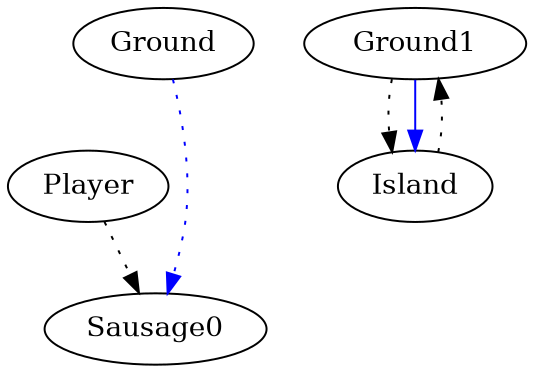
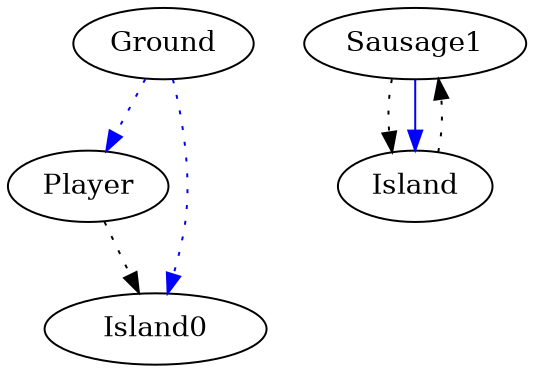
(415, 44) -> (415, 44)
none -> (131, 106)
(156, 329) -> (156, 329)
